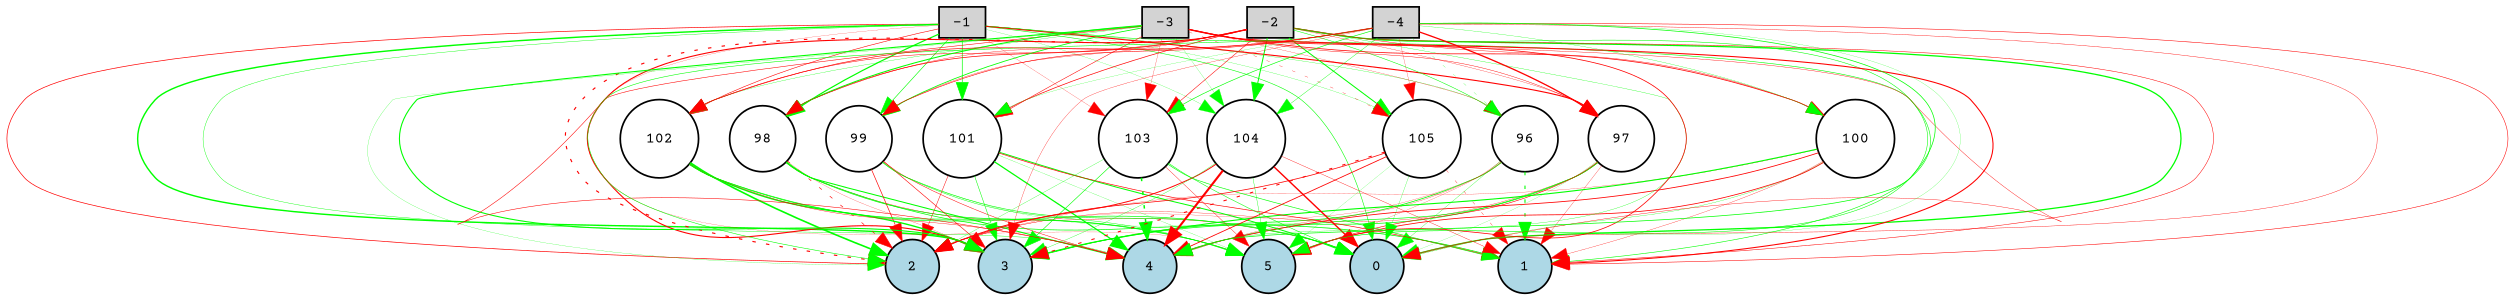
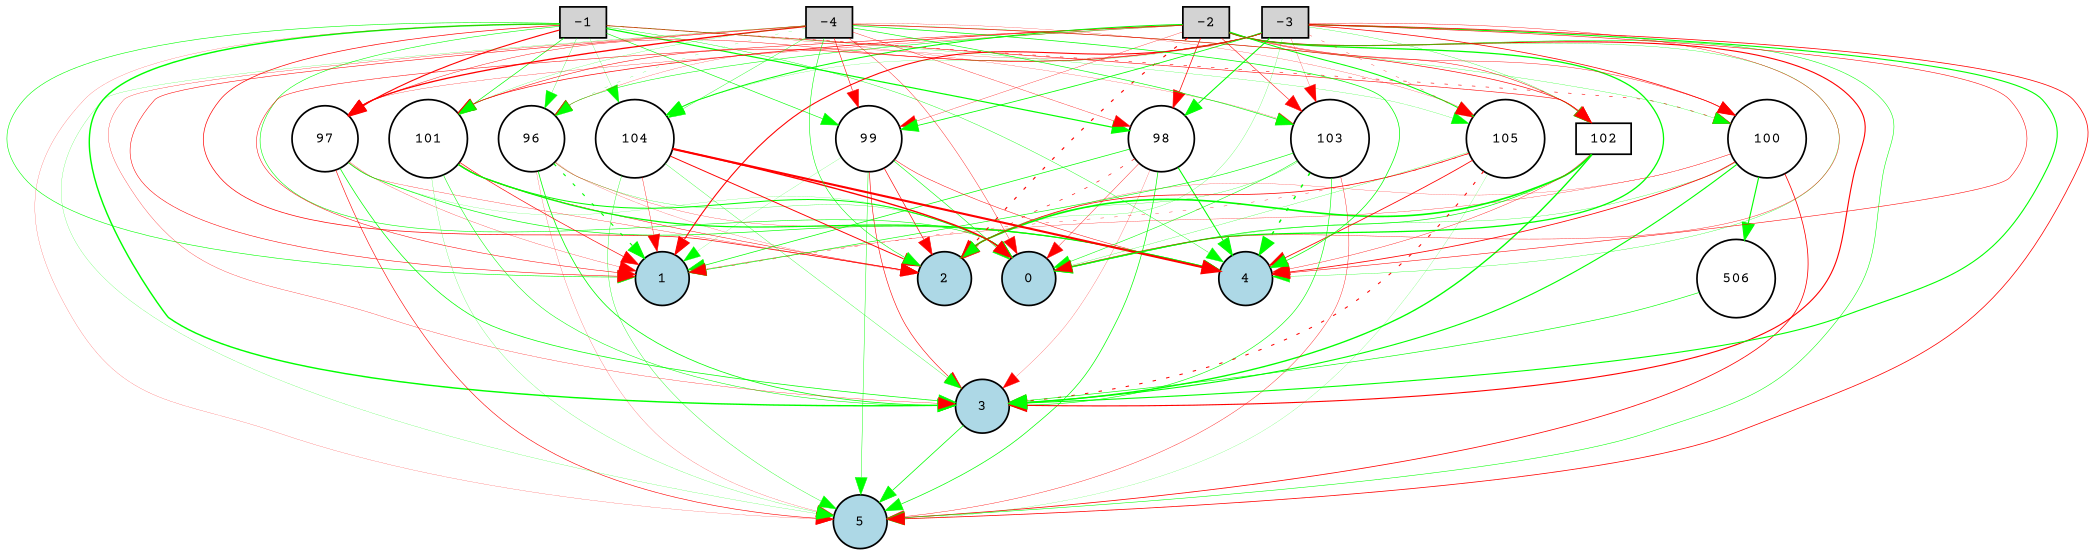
none -> (1162, 64)
(659, 139) -> (1604, 139)
(956, 219) -> (928, 458)
none -> (1736, 279)
